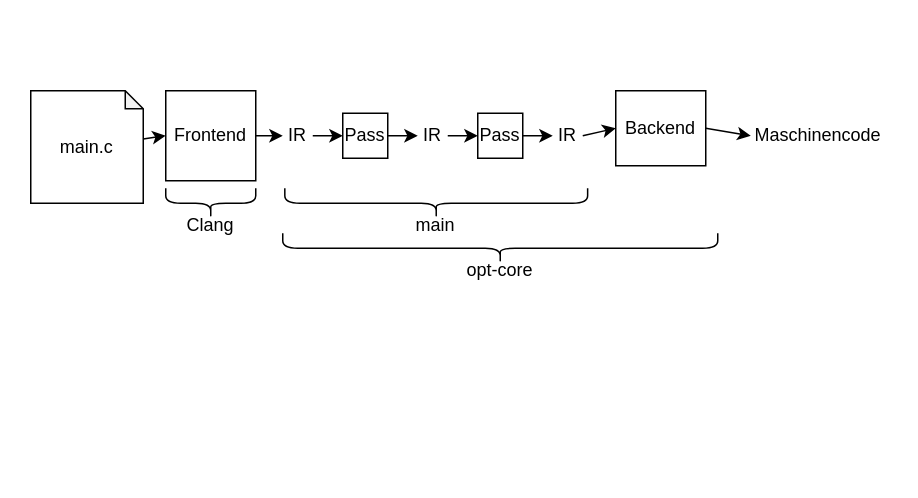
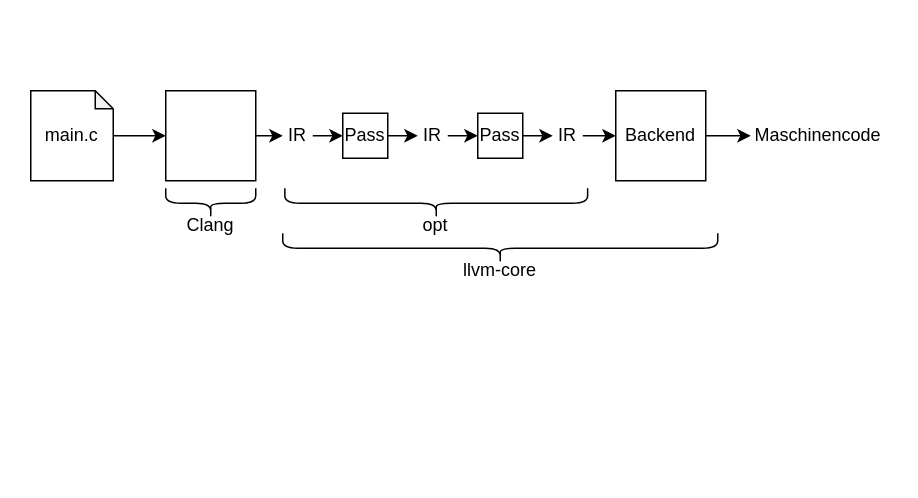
(661, 128) -> (661, 136)
(211, 136) -> none
(87, 147) -> (72, 136)
(436, 226) -> (436, 226)
(500, 271) -> (500, 271)
